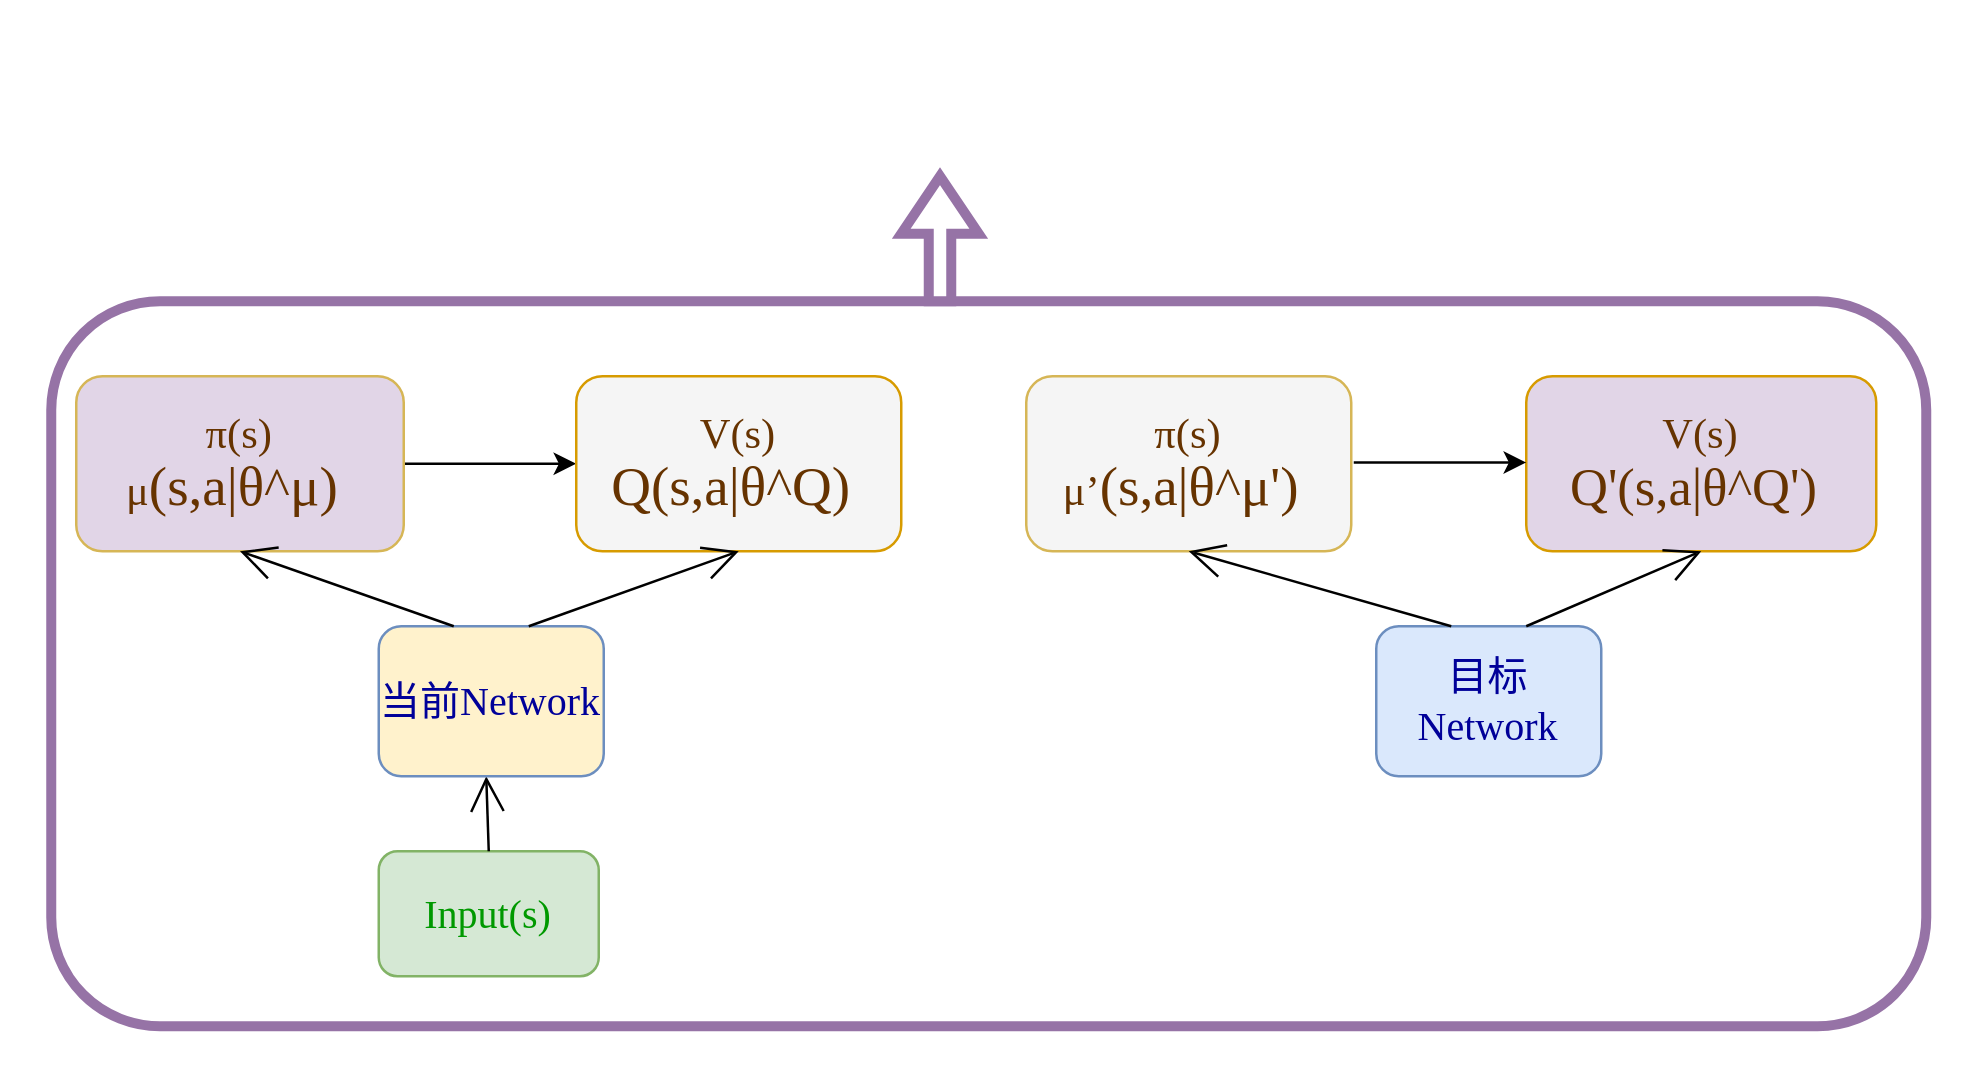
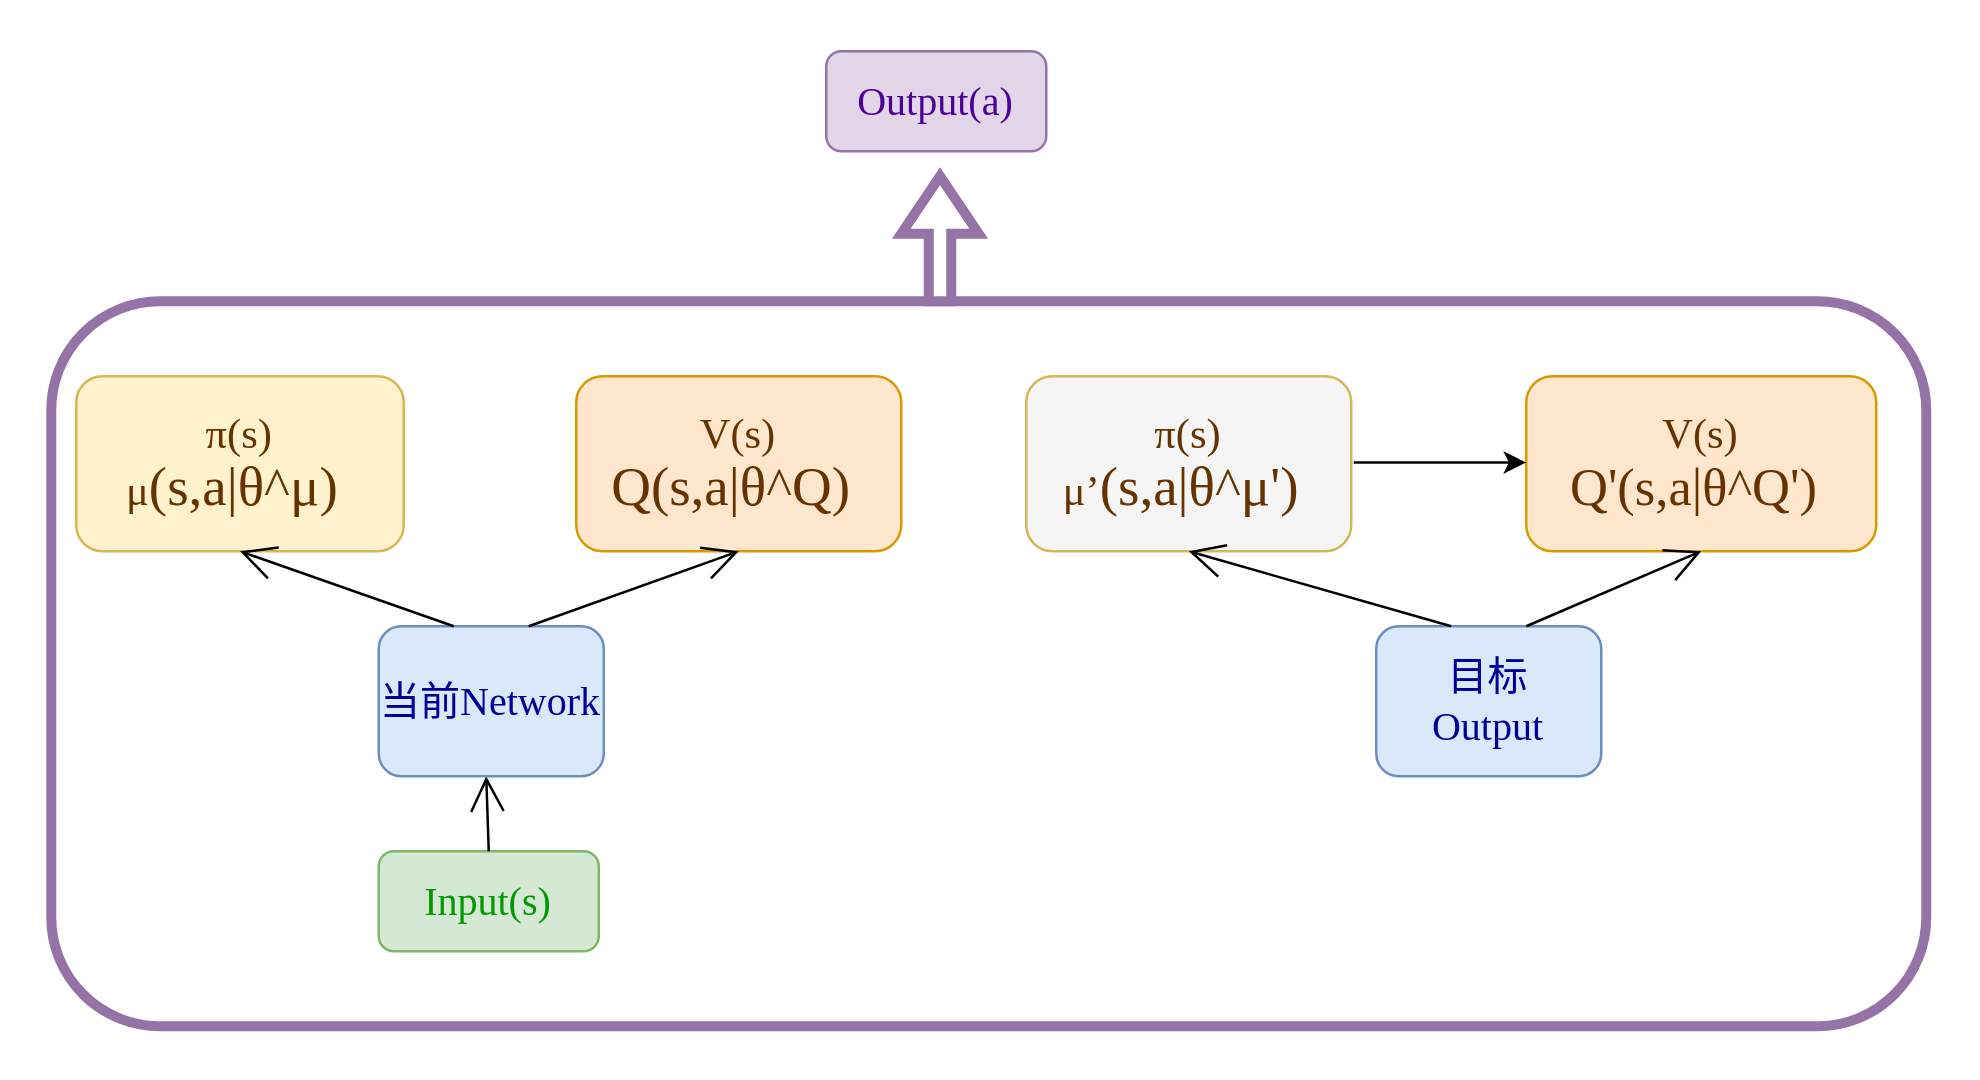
none -> (936, 101)
(240, 464) -> (240, 464)
(482, 464) -> none
(739, 464) -> (739, 464)
(1701, 464) -> (1701, 464)
(491, 701) -> (491, 701)
(1489, 701) -> (1489, 701)
(489, 914) -> (489, 901)
